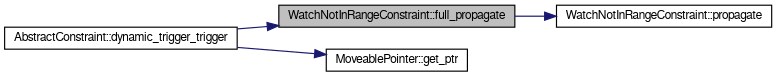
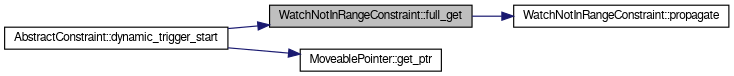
(397, 16) -> (371, 16)
(121, 38) -> (116, 38)
